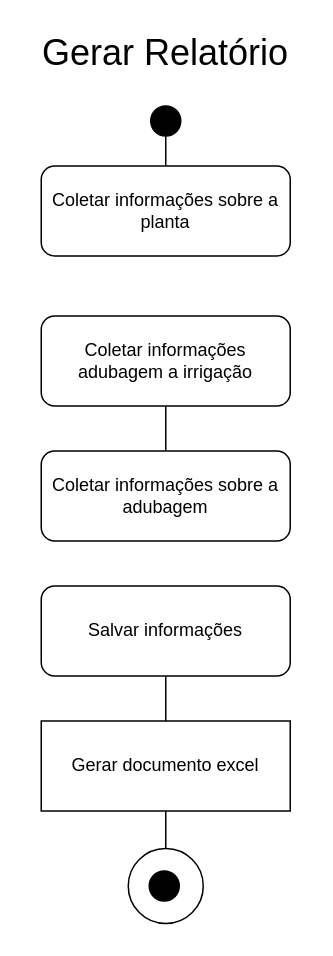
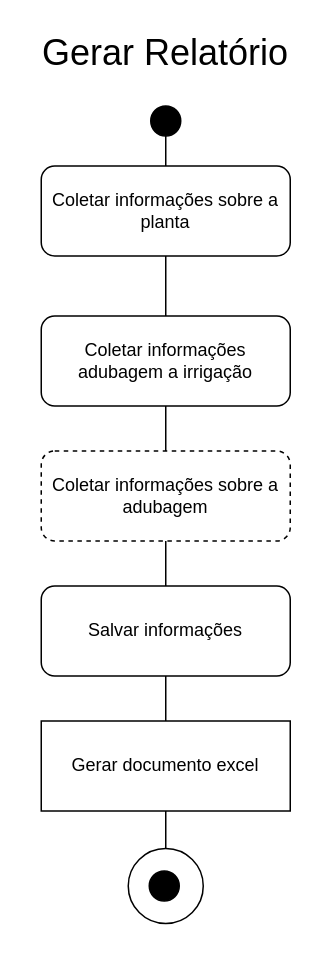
none -> (166, 286)
(166, 496) -> (166, 496)
none -> (166, 564)
